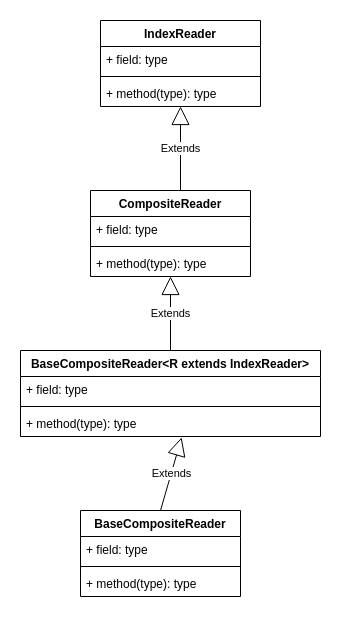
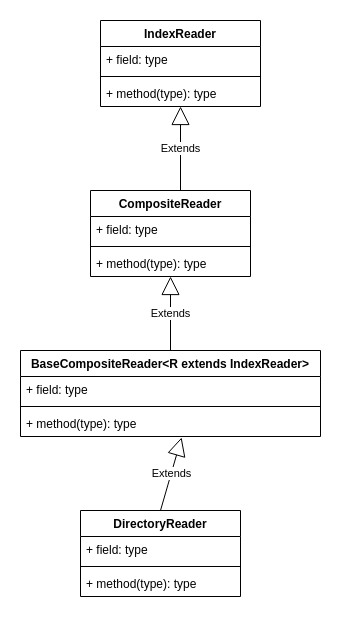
(160, 524) -> (160, 524)
